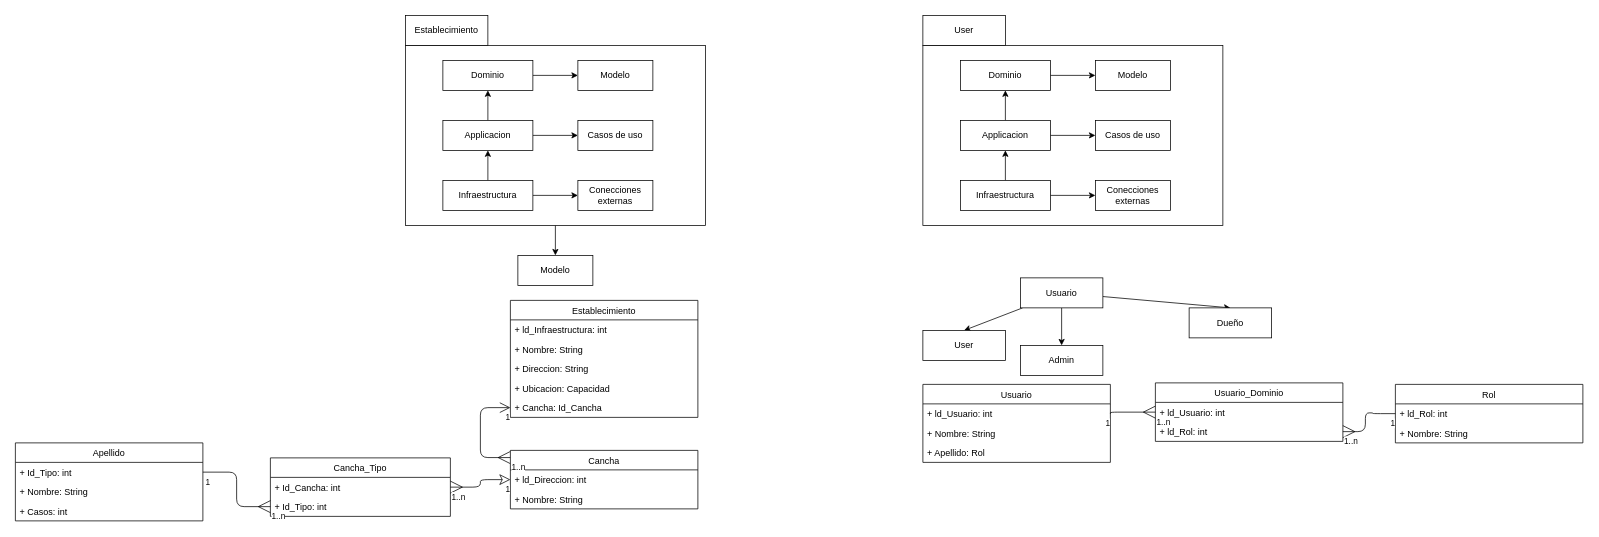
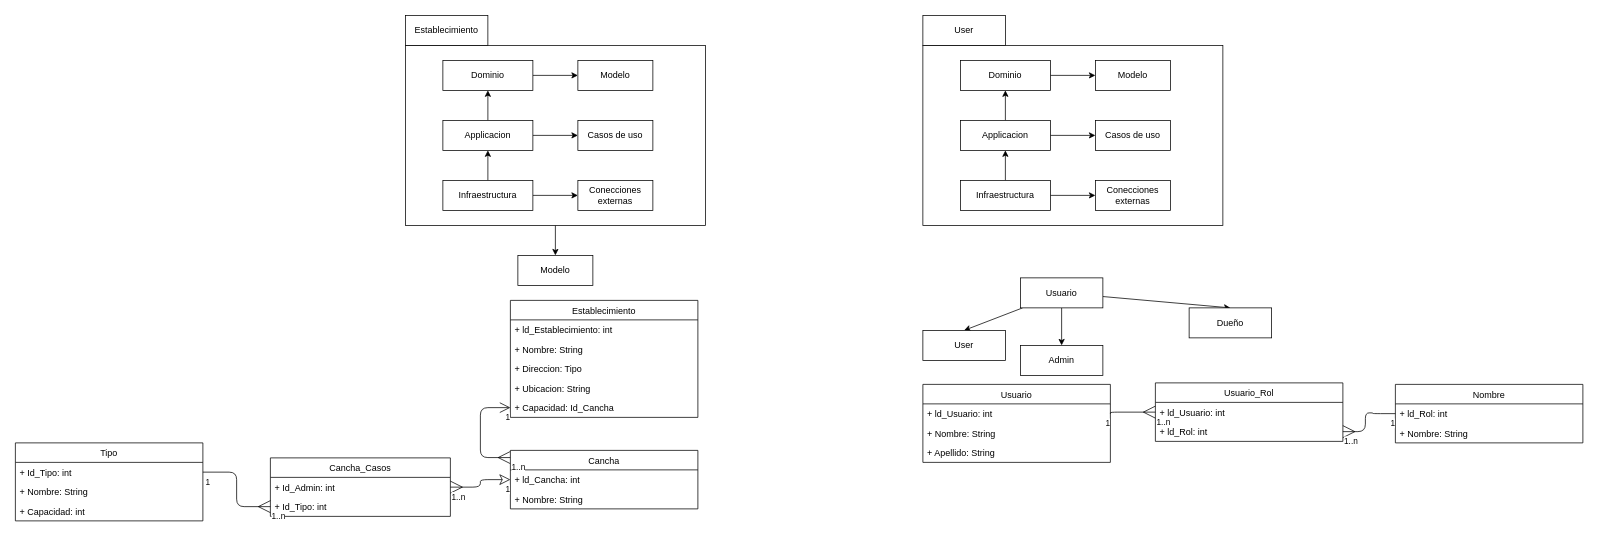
(572, 330) -> (568, 330)
(555, 369) -> (550, 369)
(563, 389) -> (555, 389)
(1249, 393) -> (1249, 393)
(1489, 395) -> (1489, 395)
(559, 408) -> (565, 408)
(109, 453) -> (109, 453)
(957, 453) -> (964, 453)
(360, 468) -> (360, 468)
(554, 480) -> (549, 480)
(310, 488) -> (306, 488)
(45, 512) -> (54, 512)
